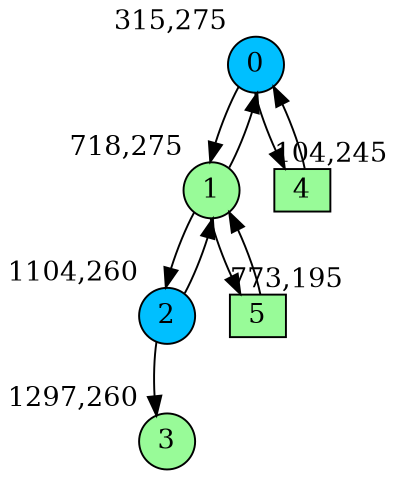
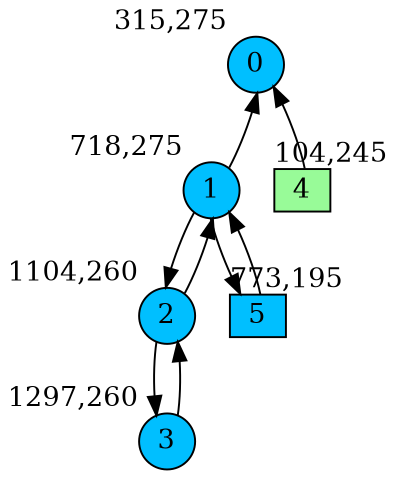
(226, 114) -> none
(264, 123) -> none
(212, 190) -> (212, 190)
(258, 316) -> (258, 316)
none -> (180, 388)
(167, 441) -> (167, 441)
